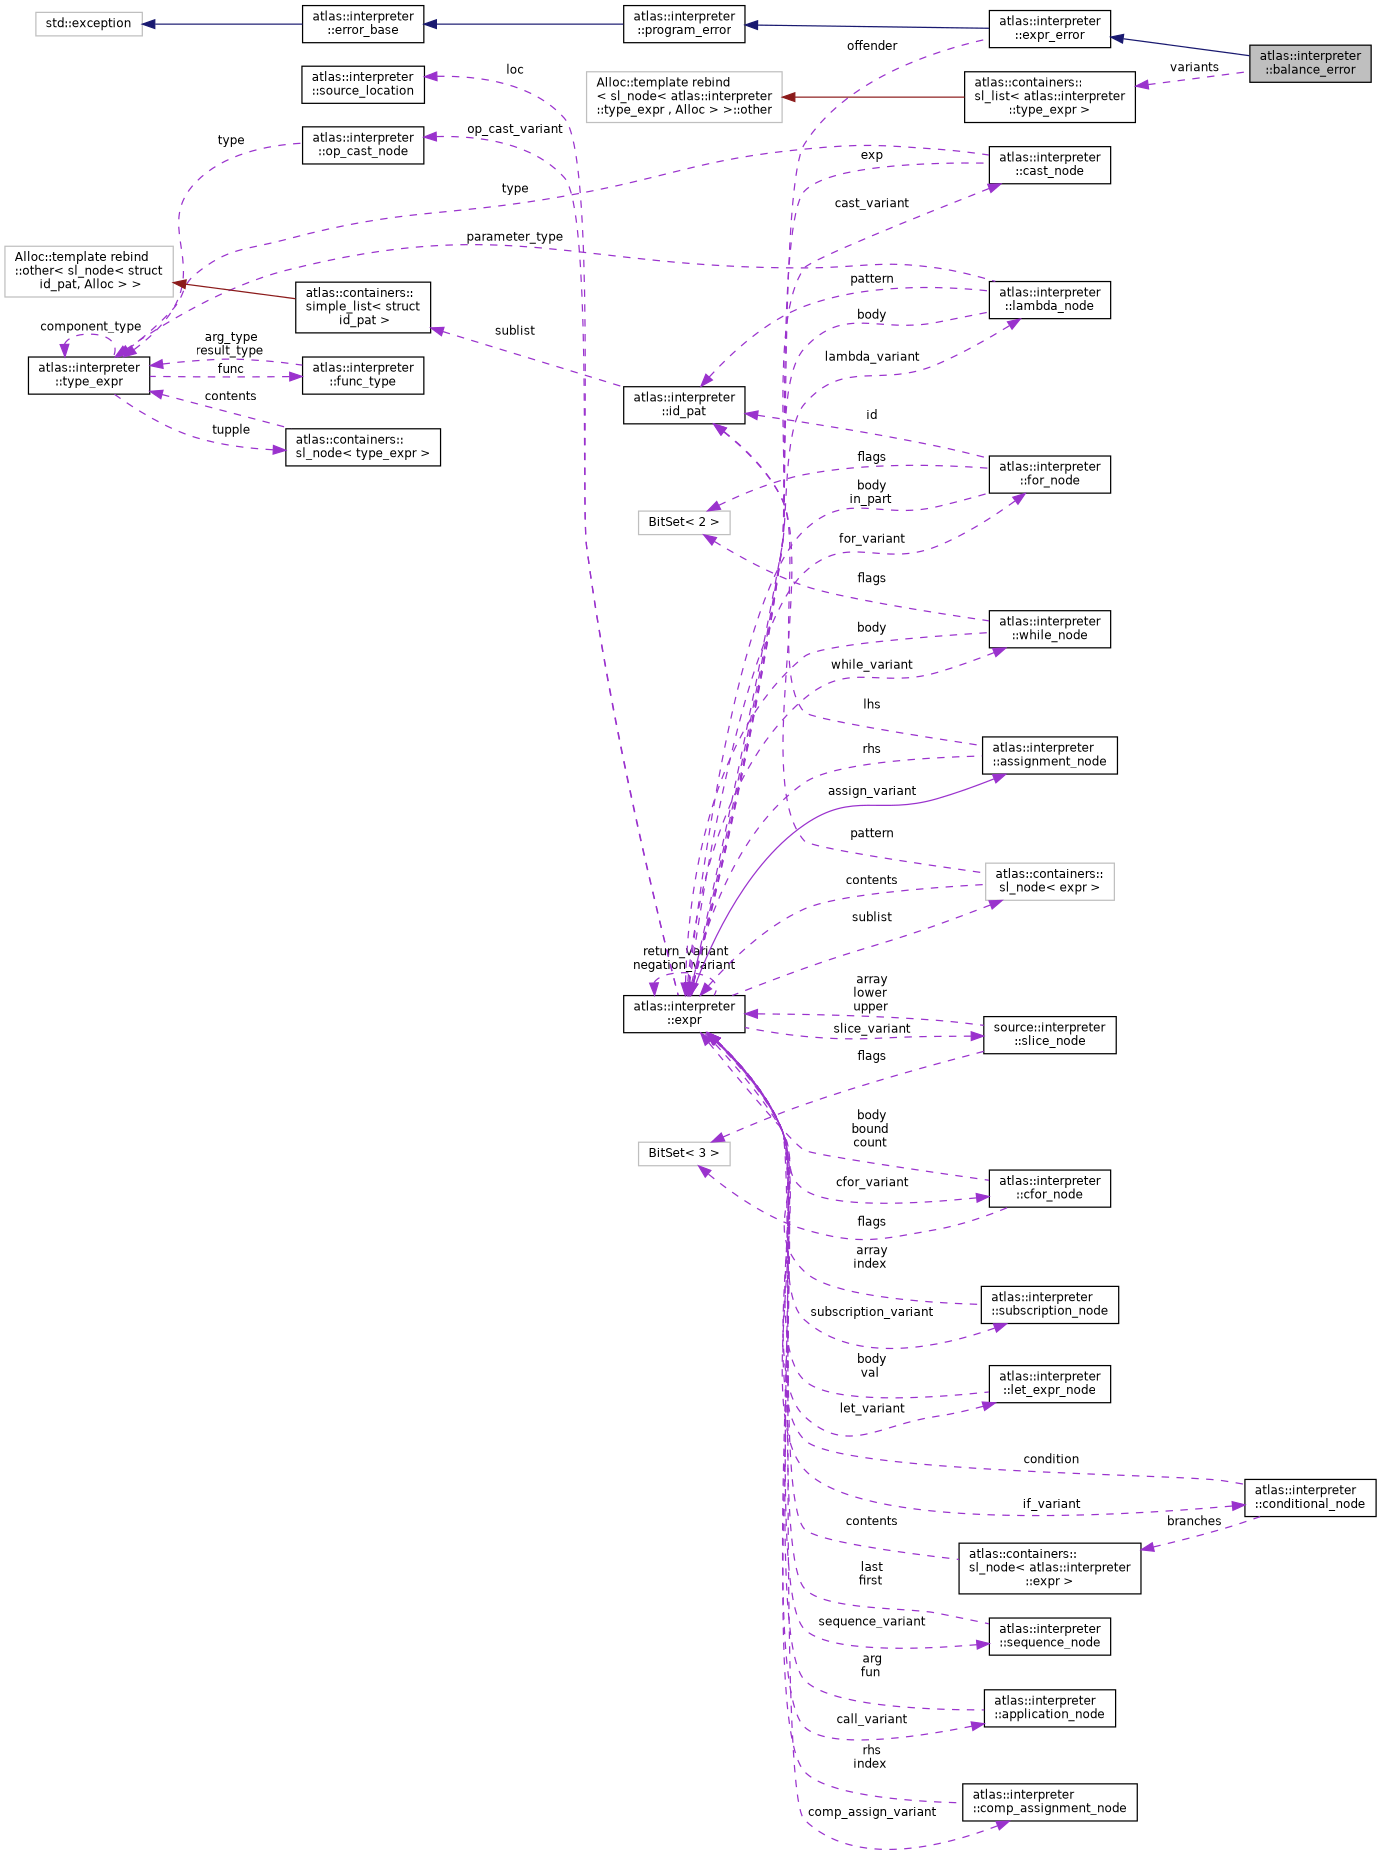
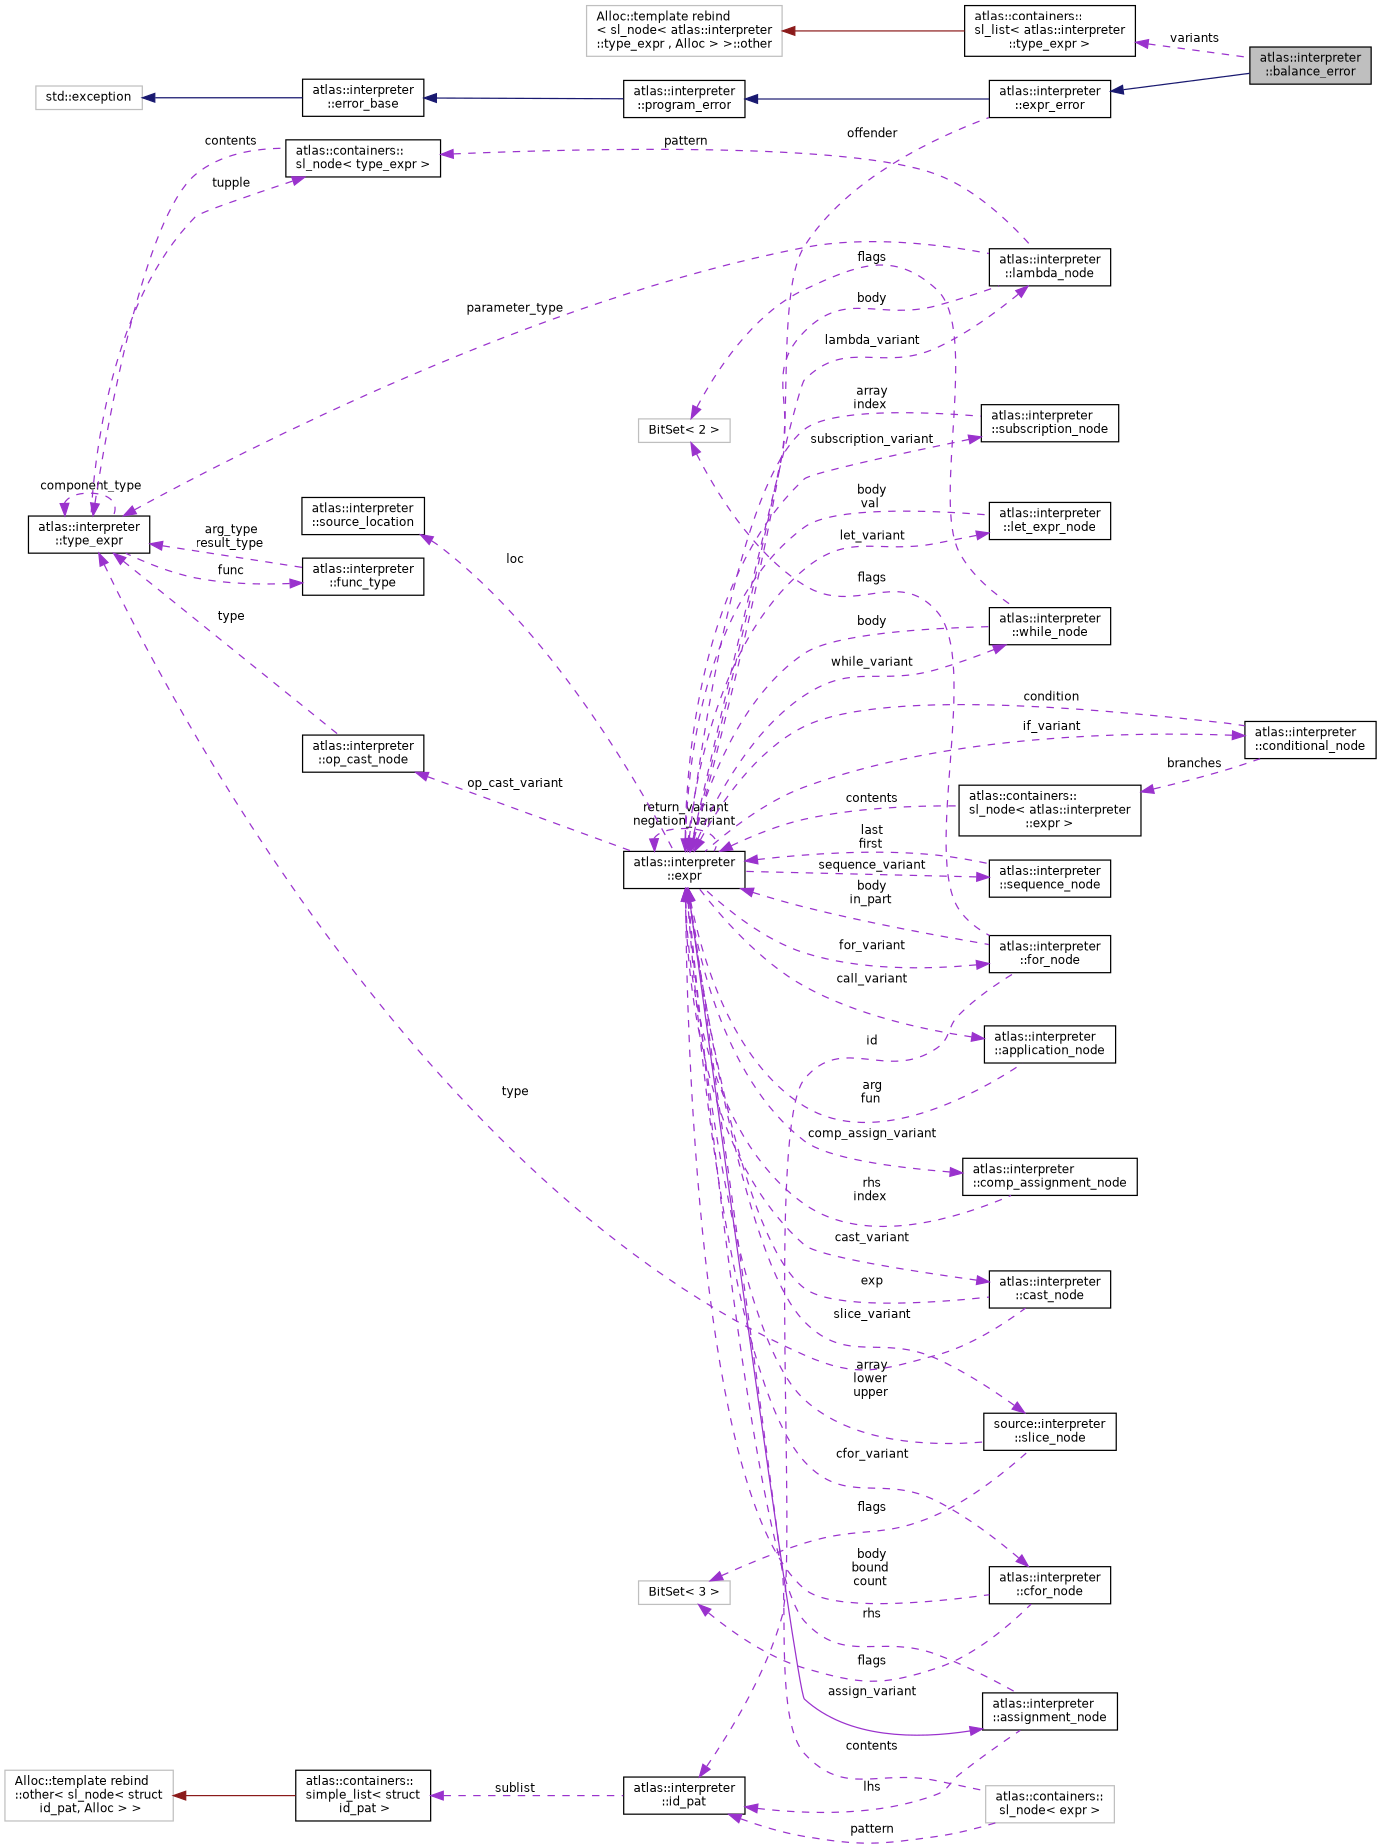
(837, 297) -> (757, 151)
(861, 950) -> none
